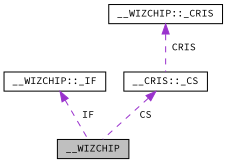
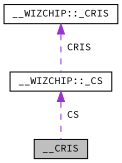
(55, 82) -> none
(166, 82) -> (61, 82)
(93, 149) -> (61, 149)
